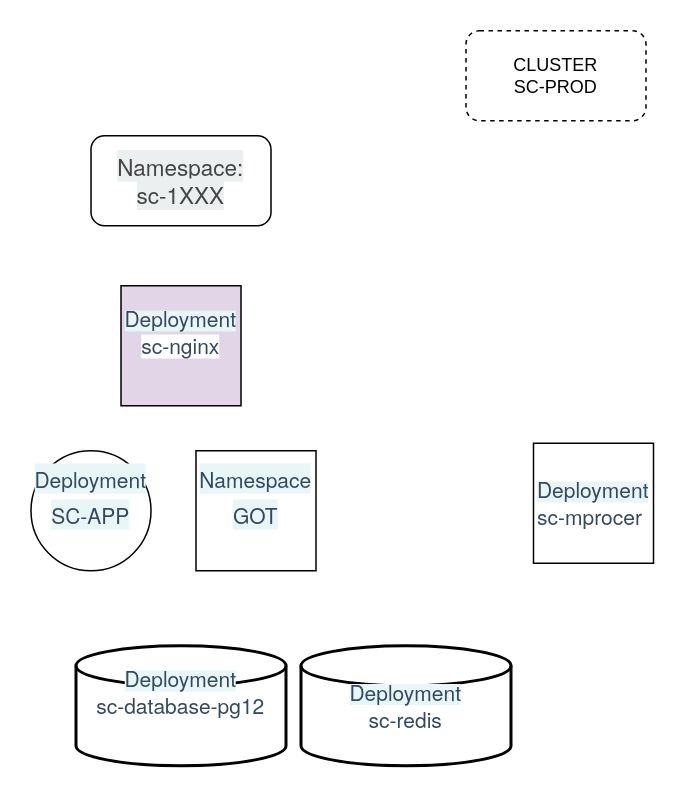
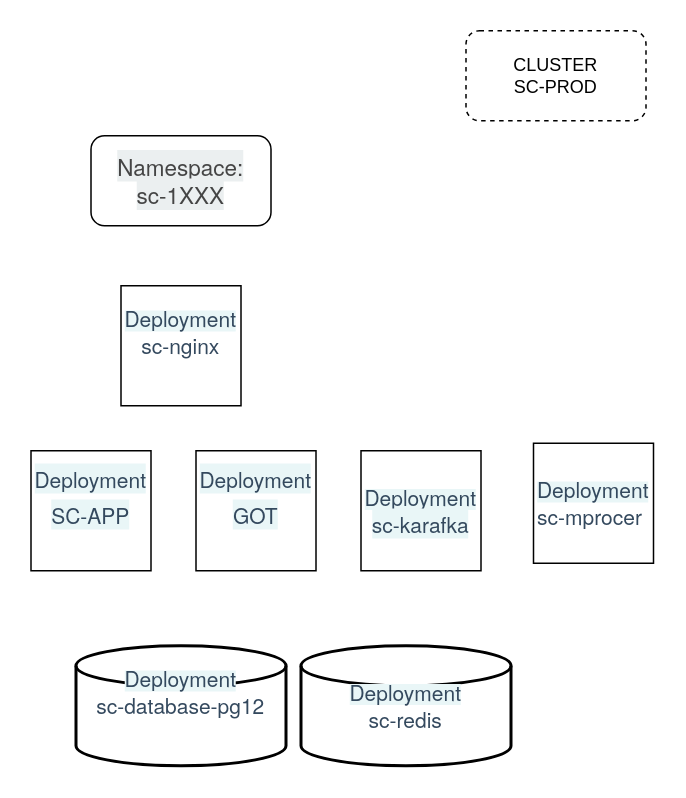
(181, 346) -> (181, 346)
(91, 511) -> (91, 511)
(256, 511) -> (256, 511)
none -> (421, 511)
